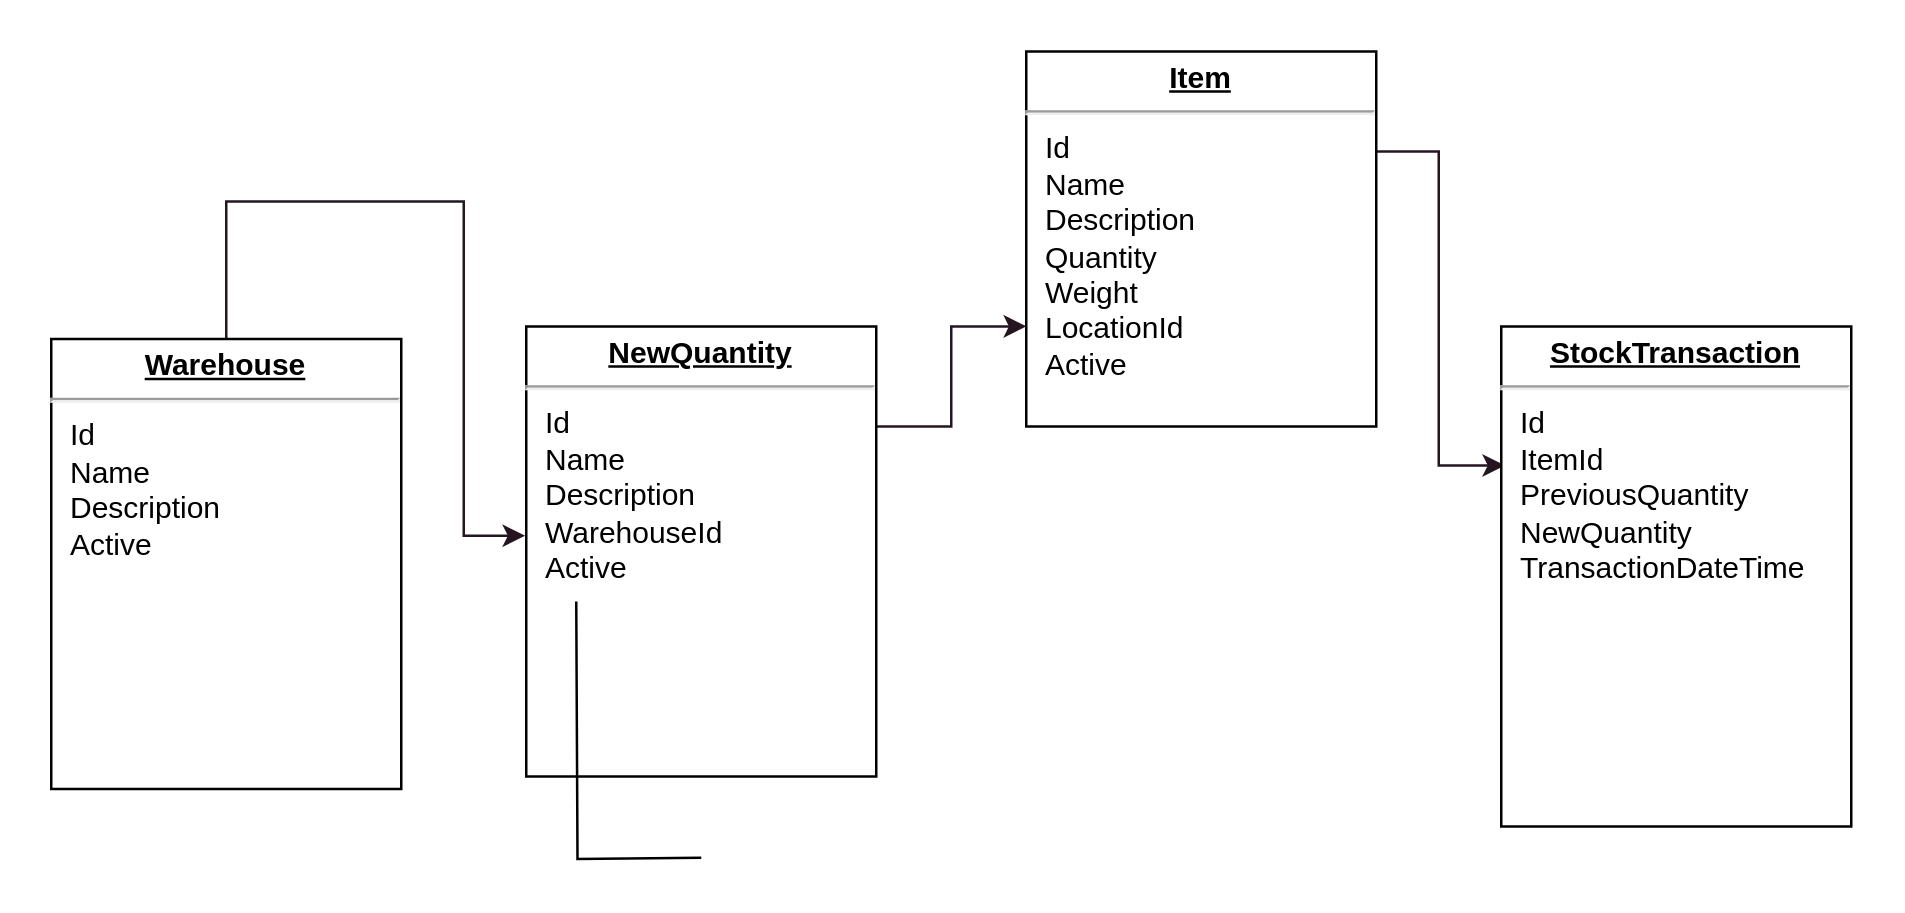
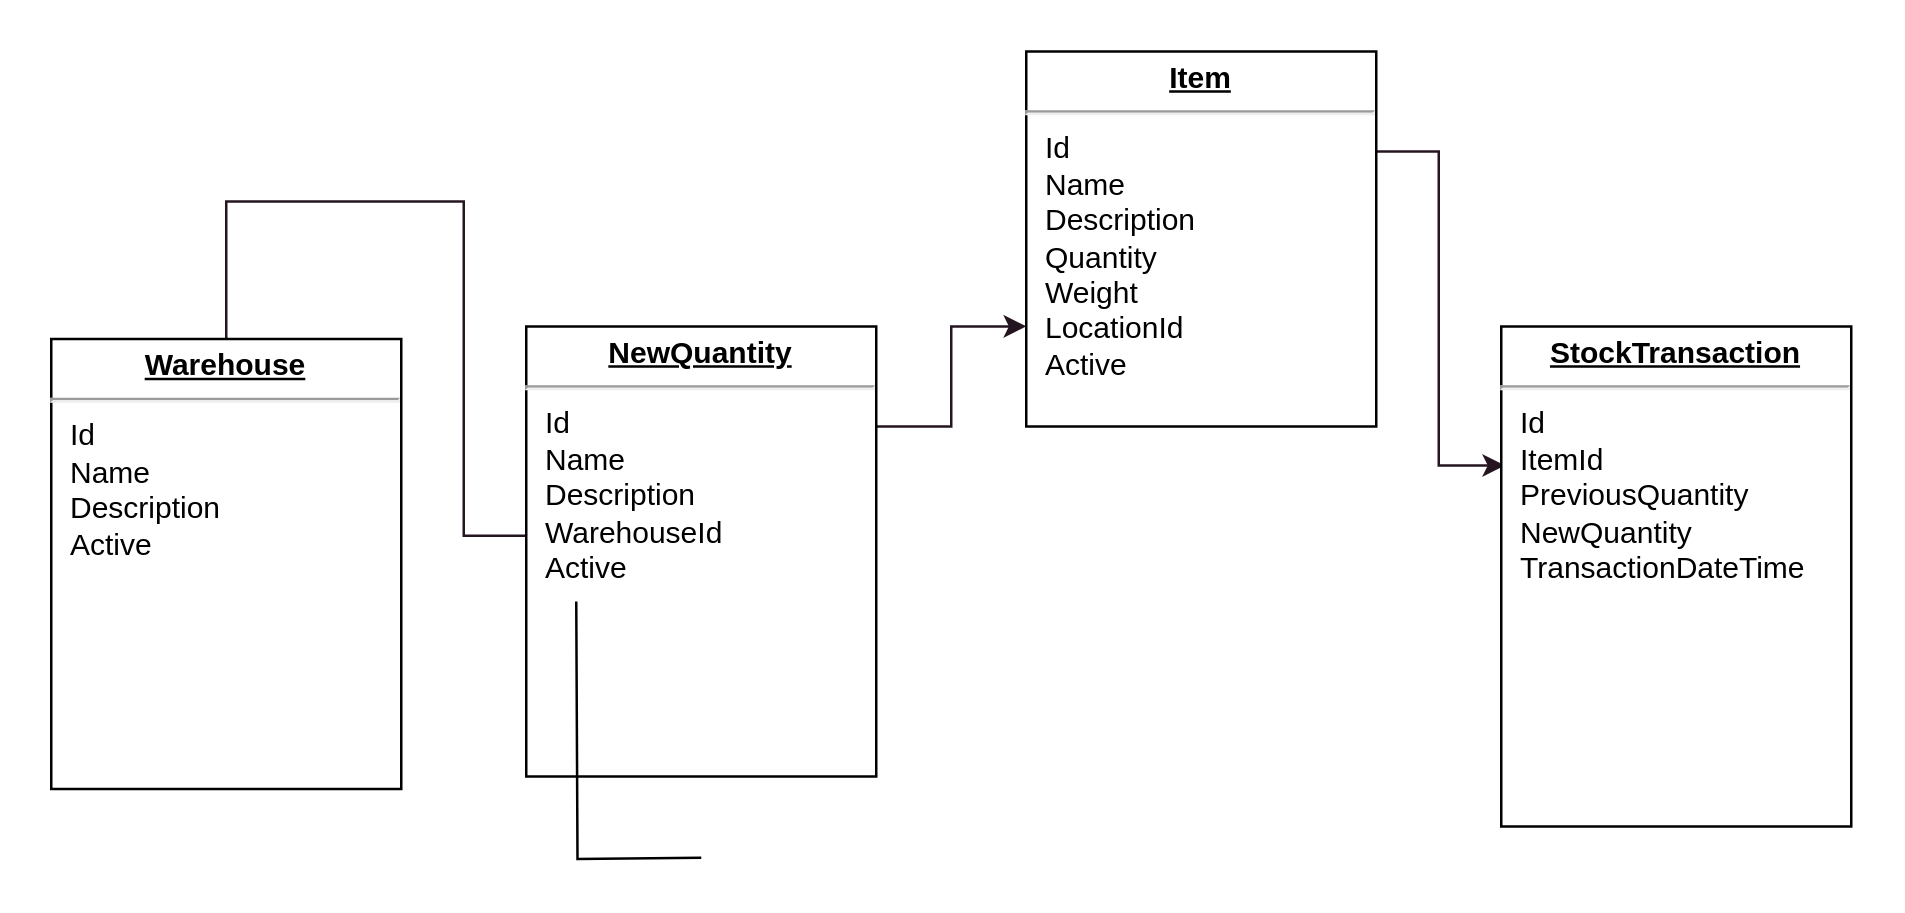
(507, 536) -> (515, 536)
